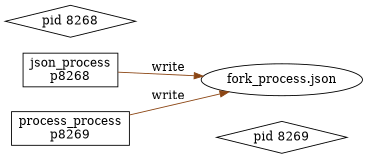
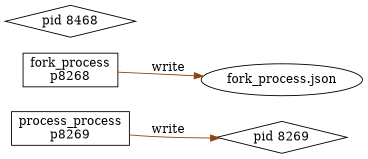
(70, 21) -> (70, 21)
(70, 70) -> (70, 70)
(175, 104) -> (170, 137)
